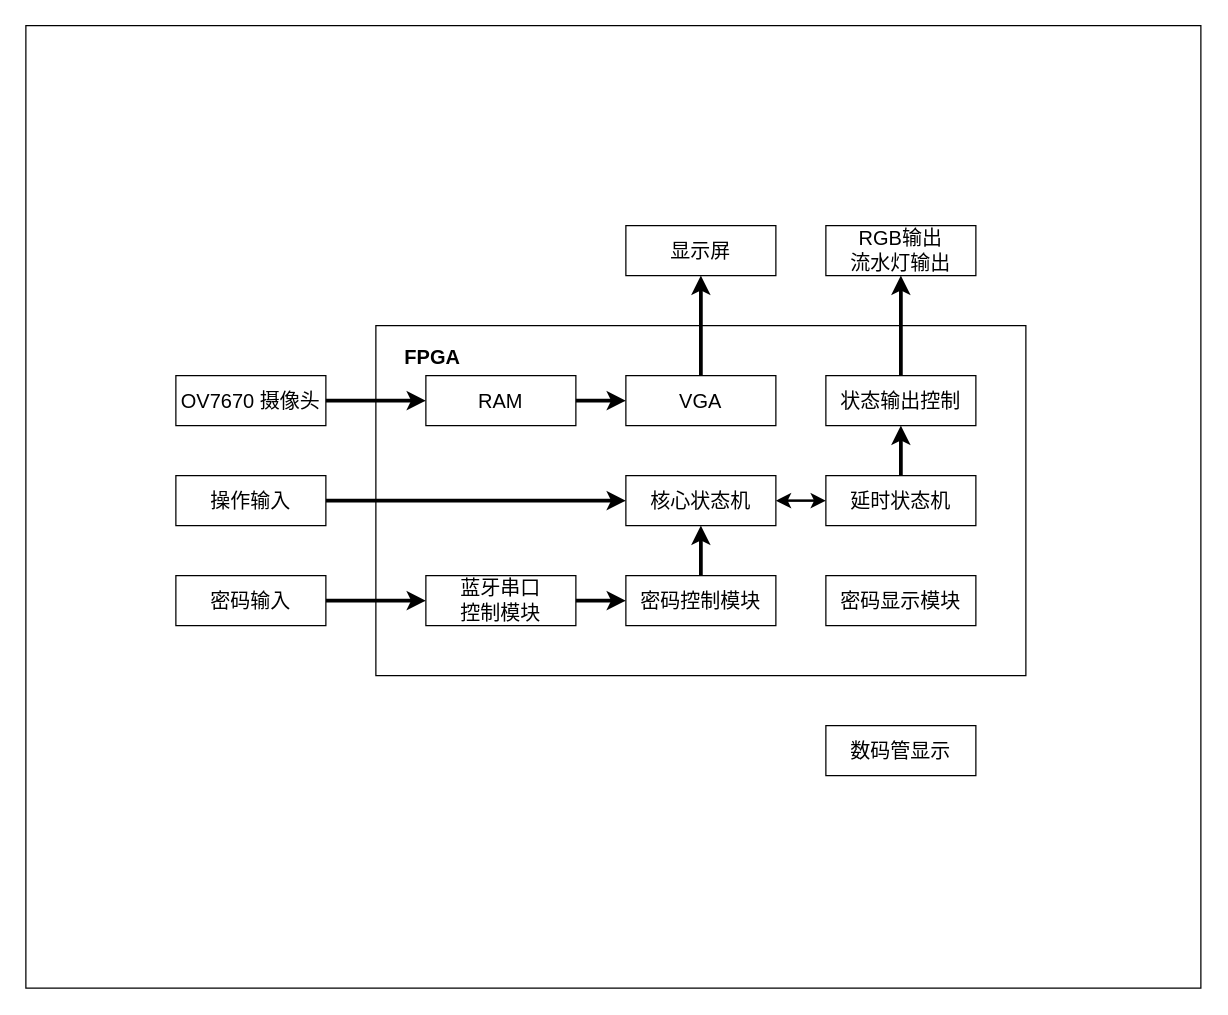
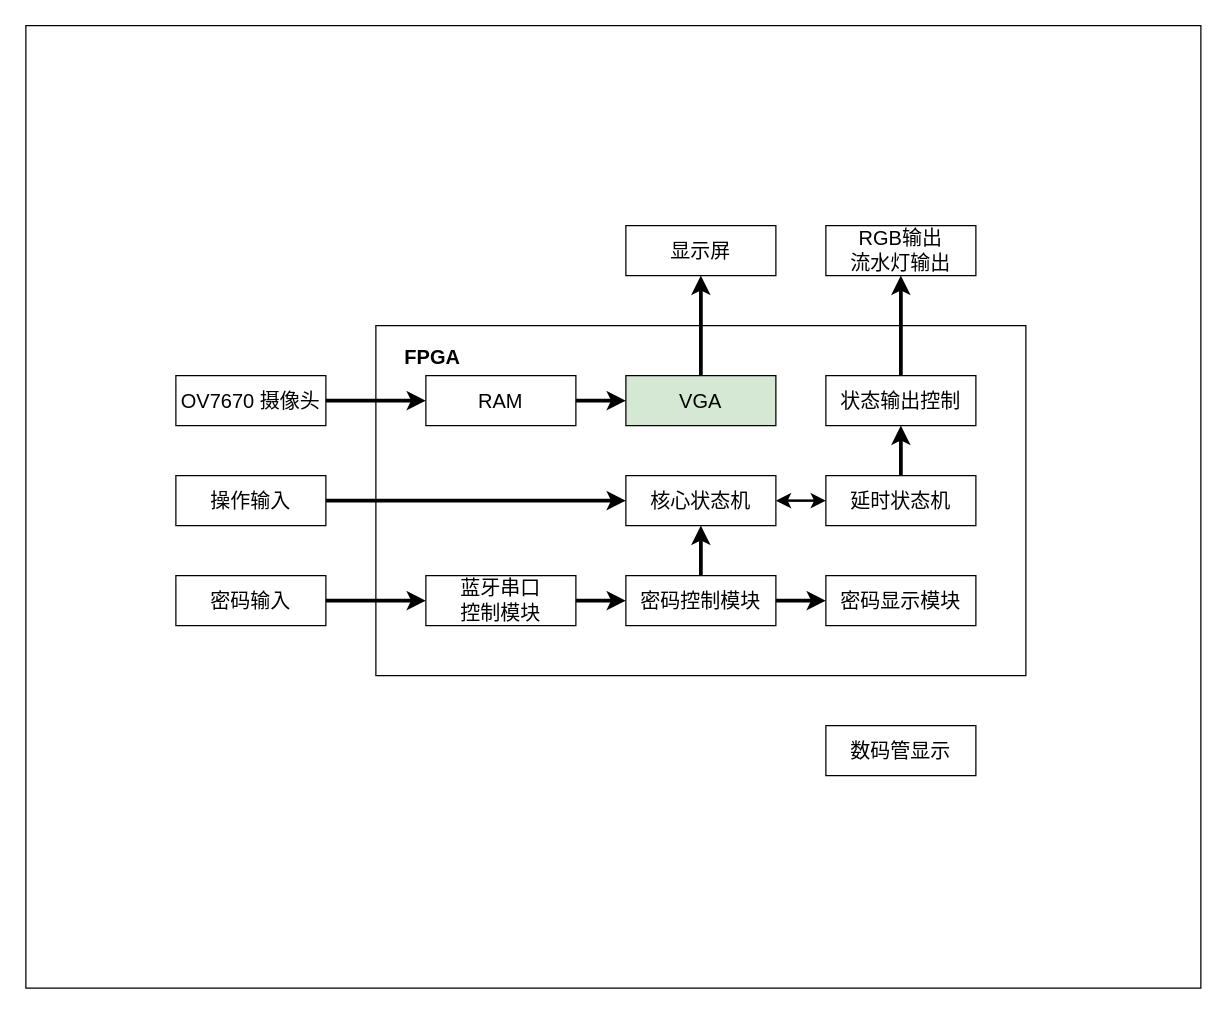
(701, 401) -> (701, 401)
none -> (794, 601)
